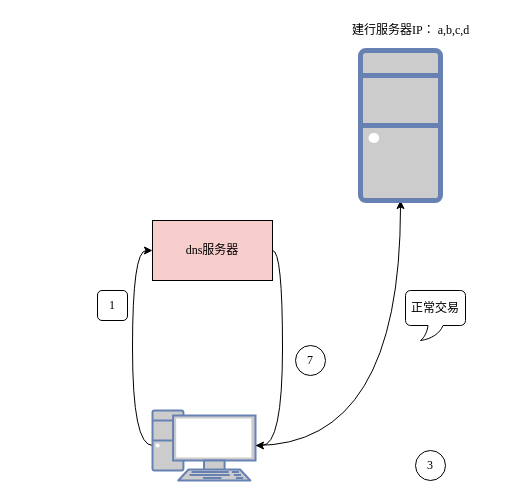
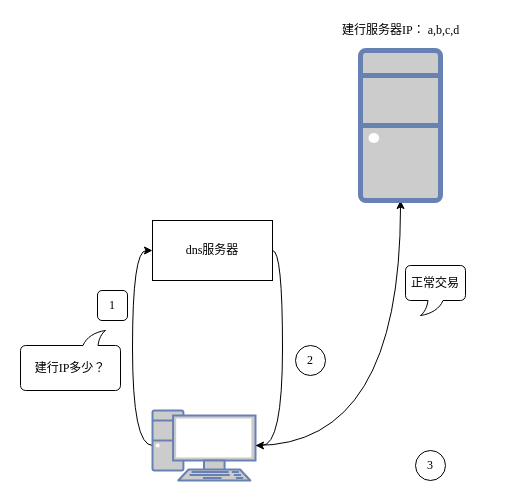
(426, 31) -> (416, 31)
(213, 251) -> (213, 251)
(436, 316) -> (436, 291)
none -> (71, 361)
(311, 361) -> (311, 361)
